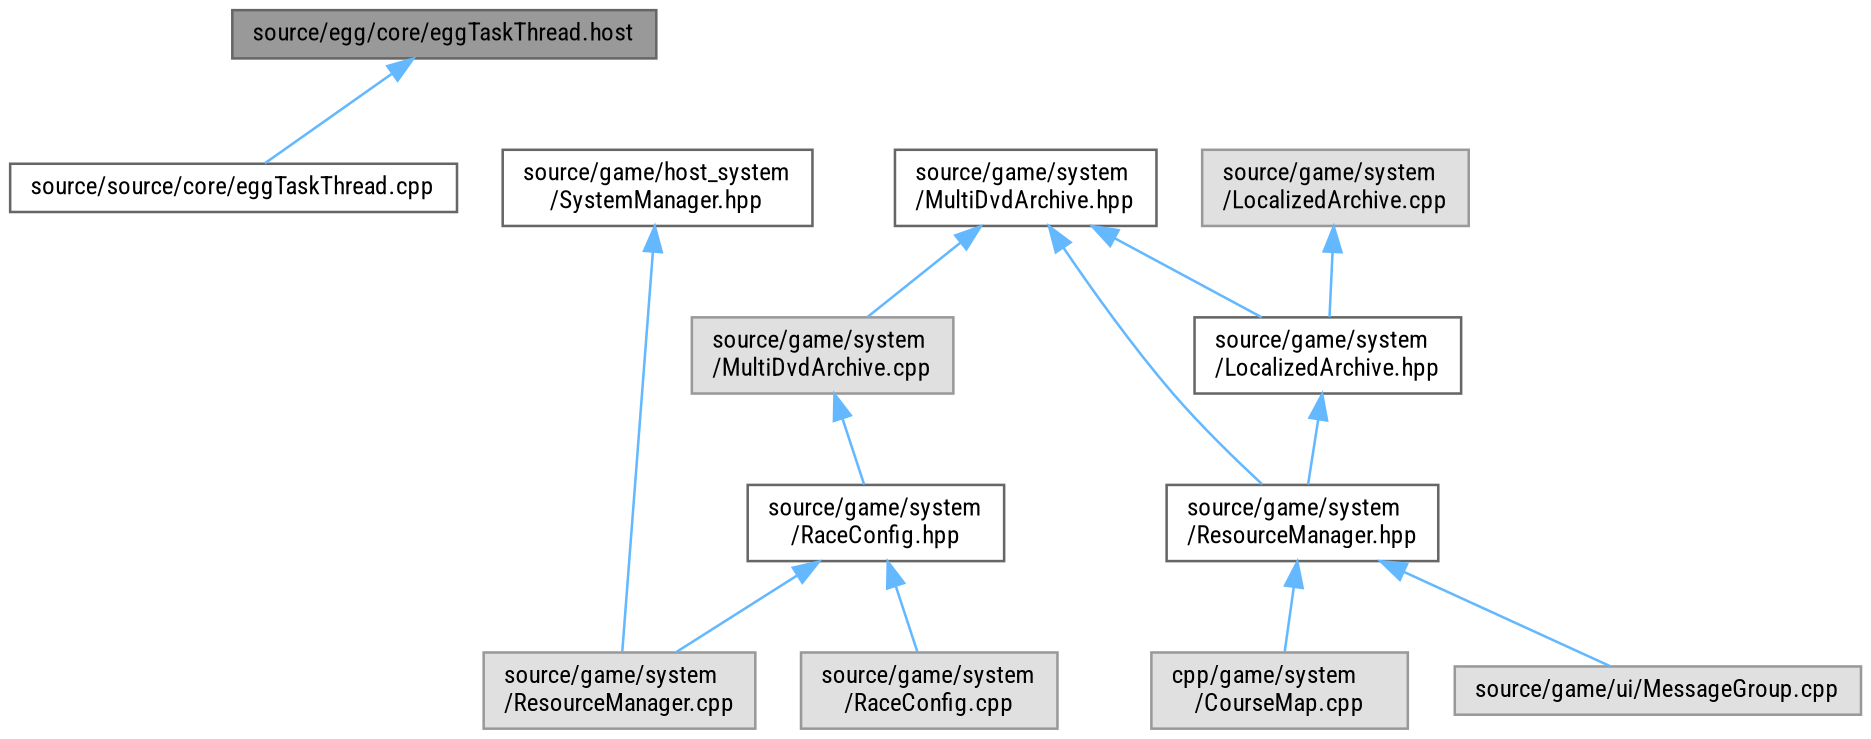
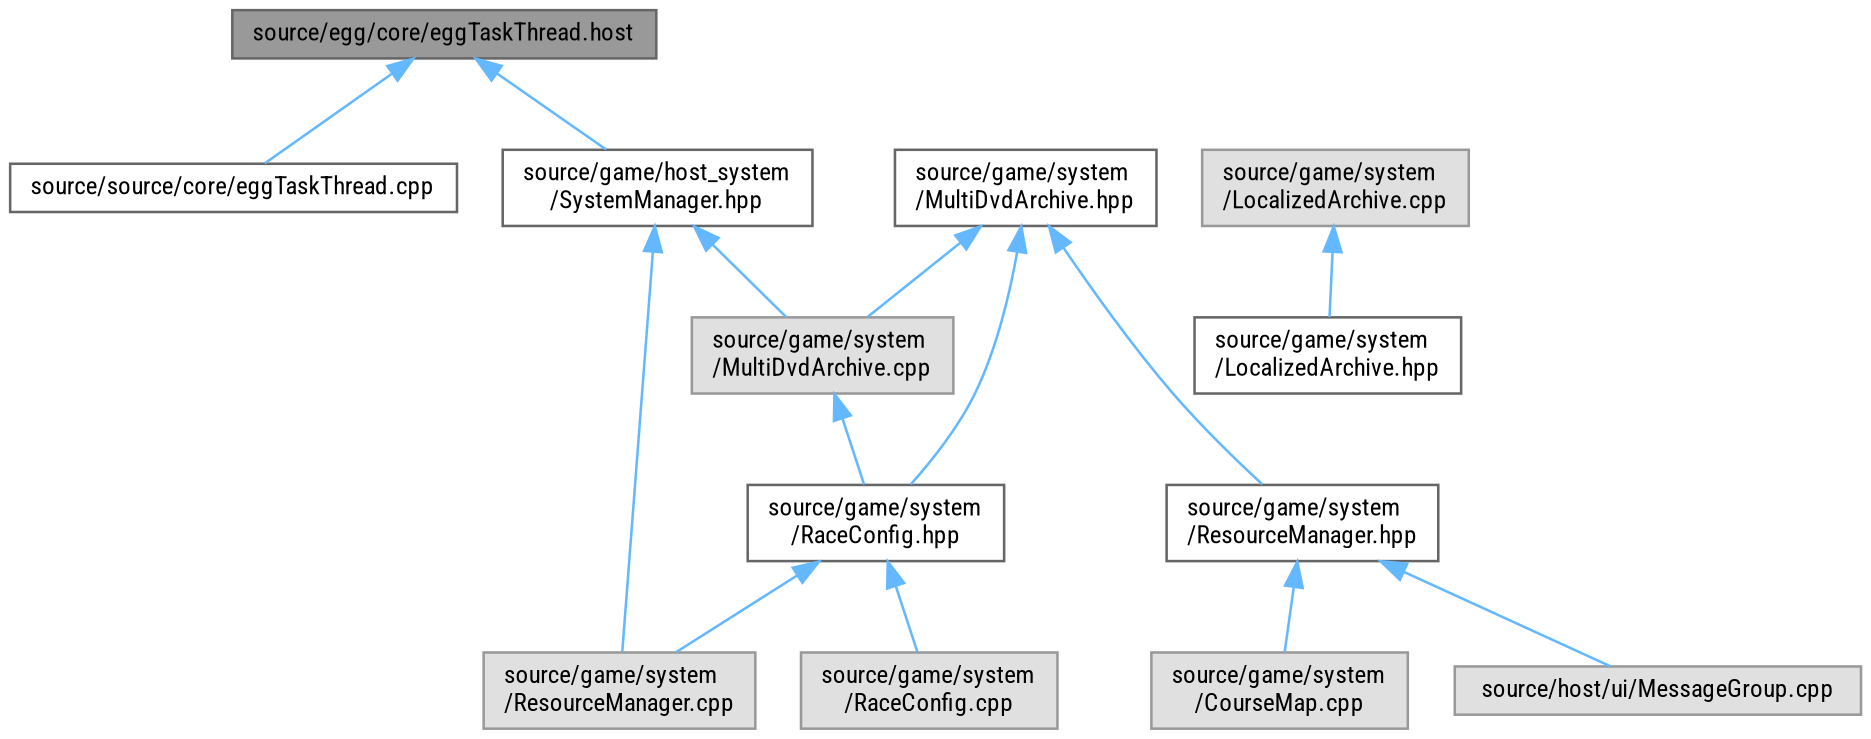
none -> (552, 112)
(1188, 278) -> (983, 377)
none -> (749, 281)
(1313, 452) -> none
(1280, 691) -> (1280, 691)
(1658, 691) -> (1658, 691)
